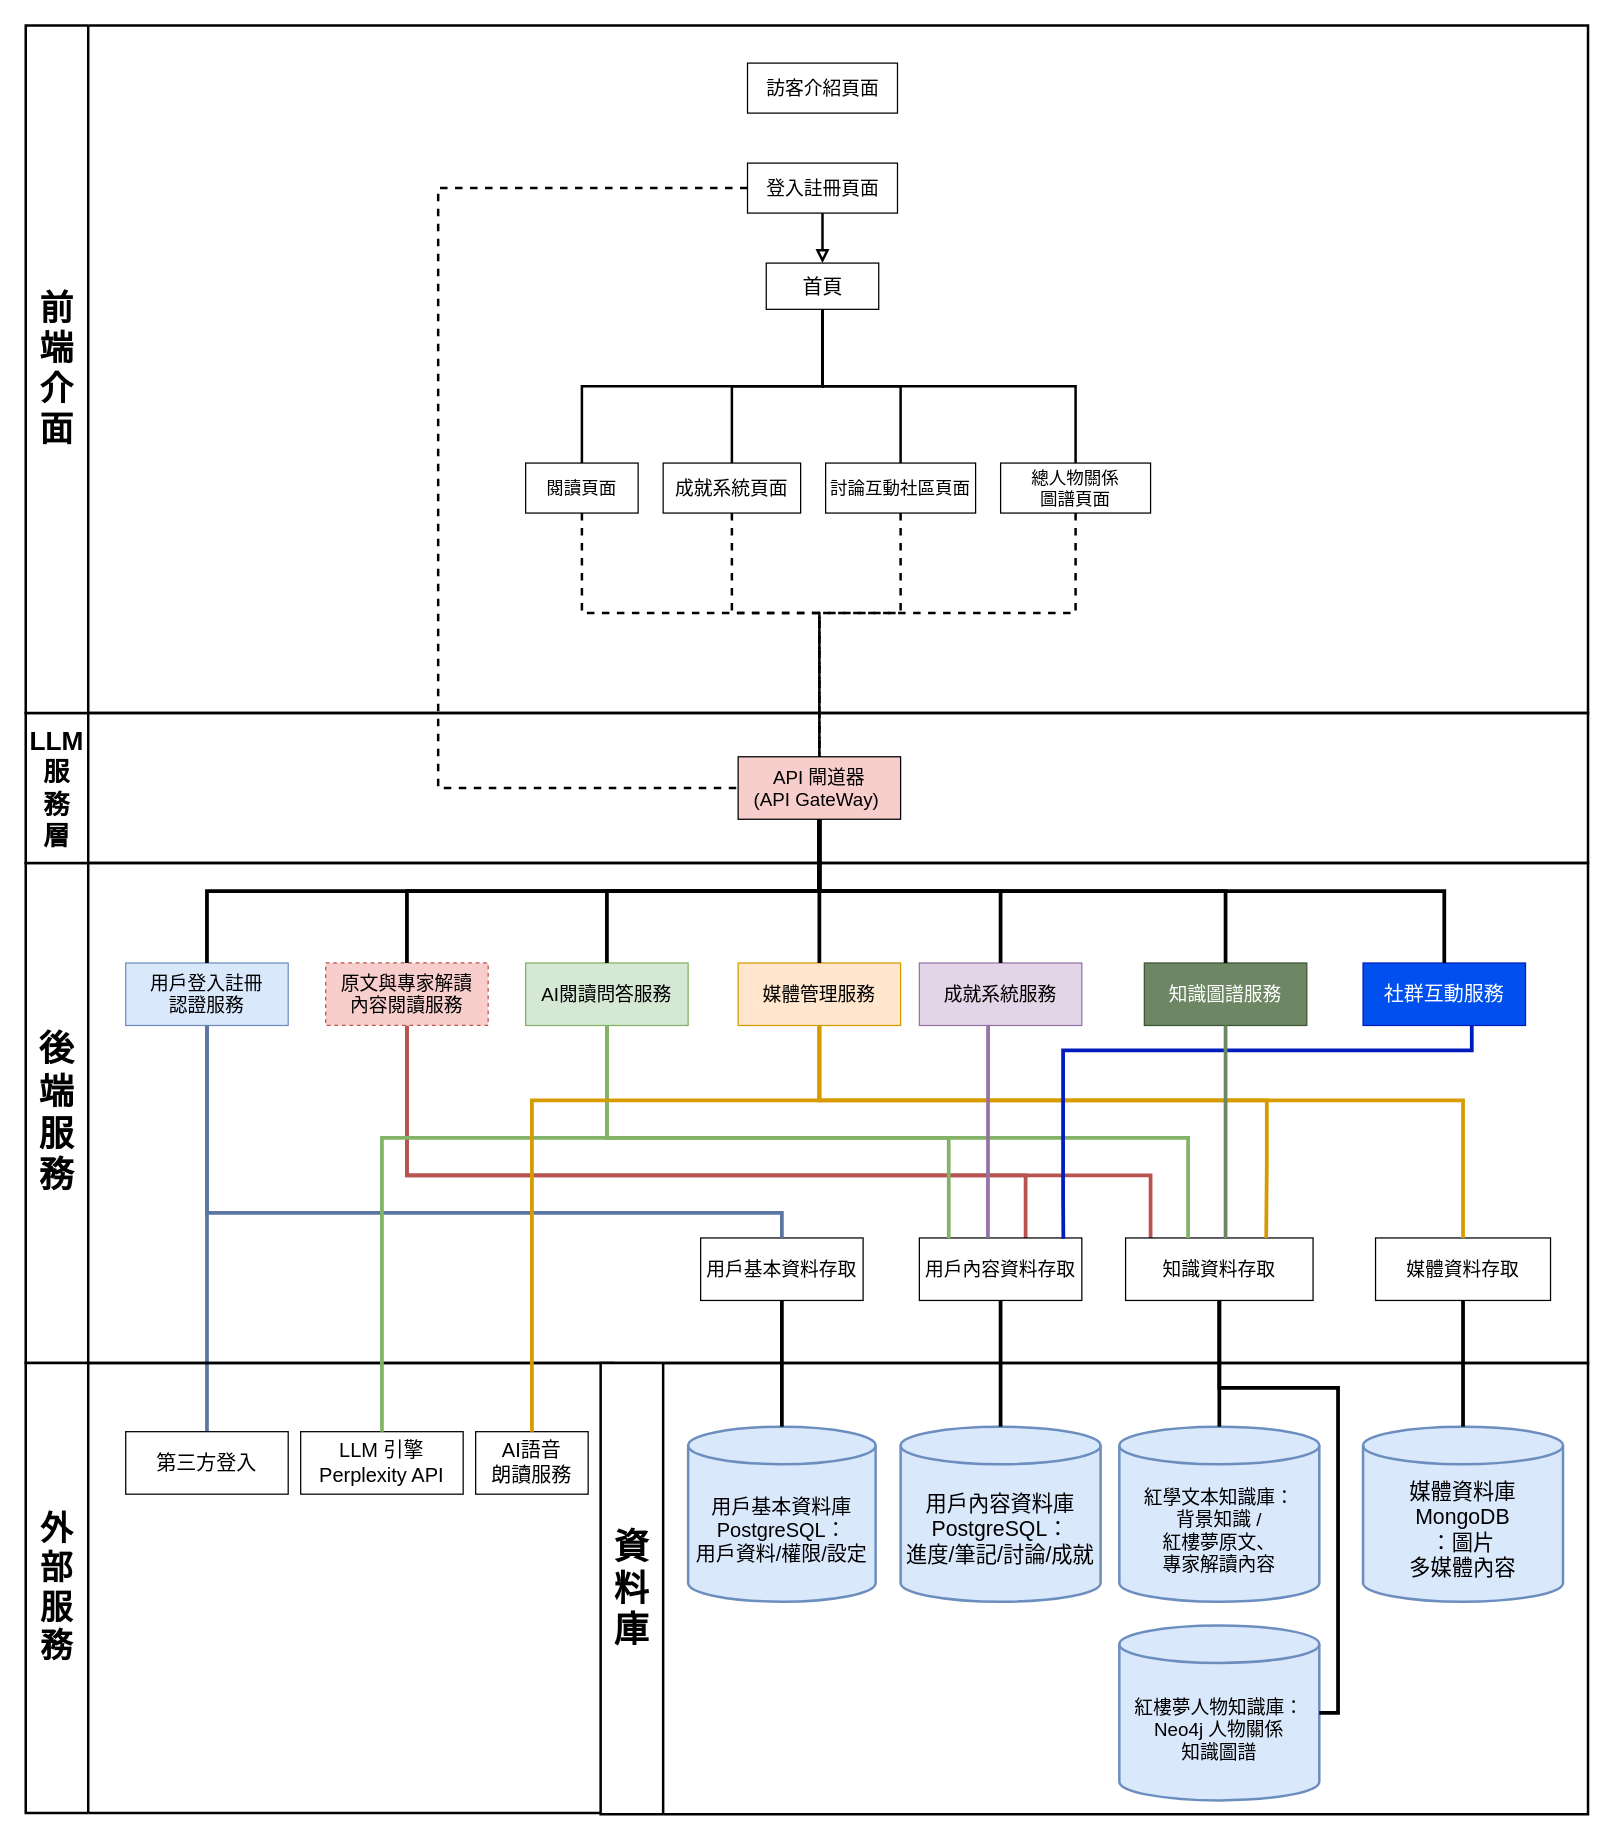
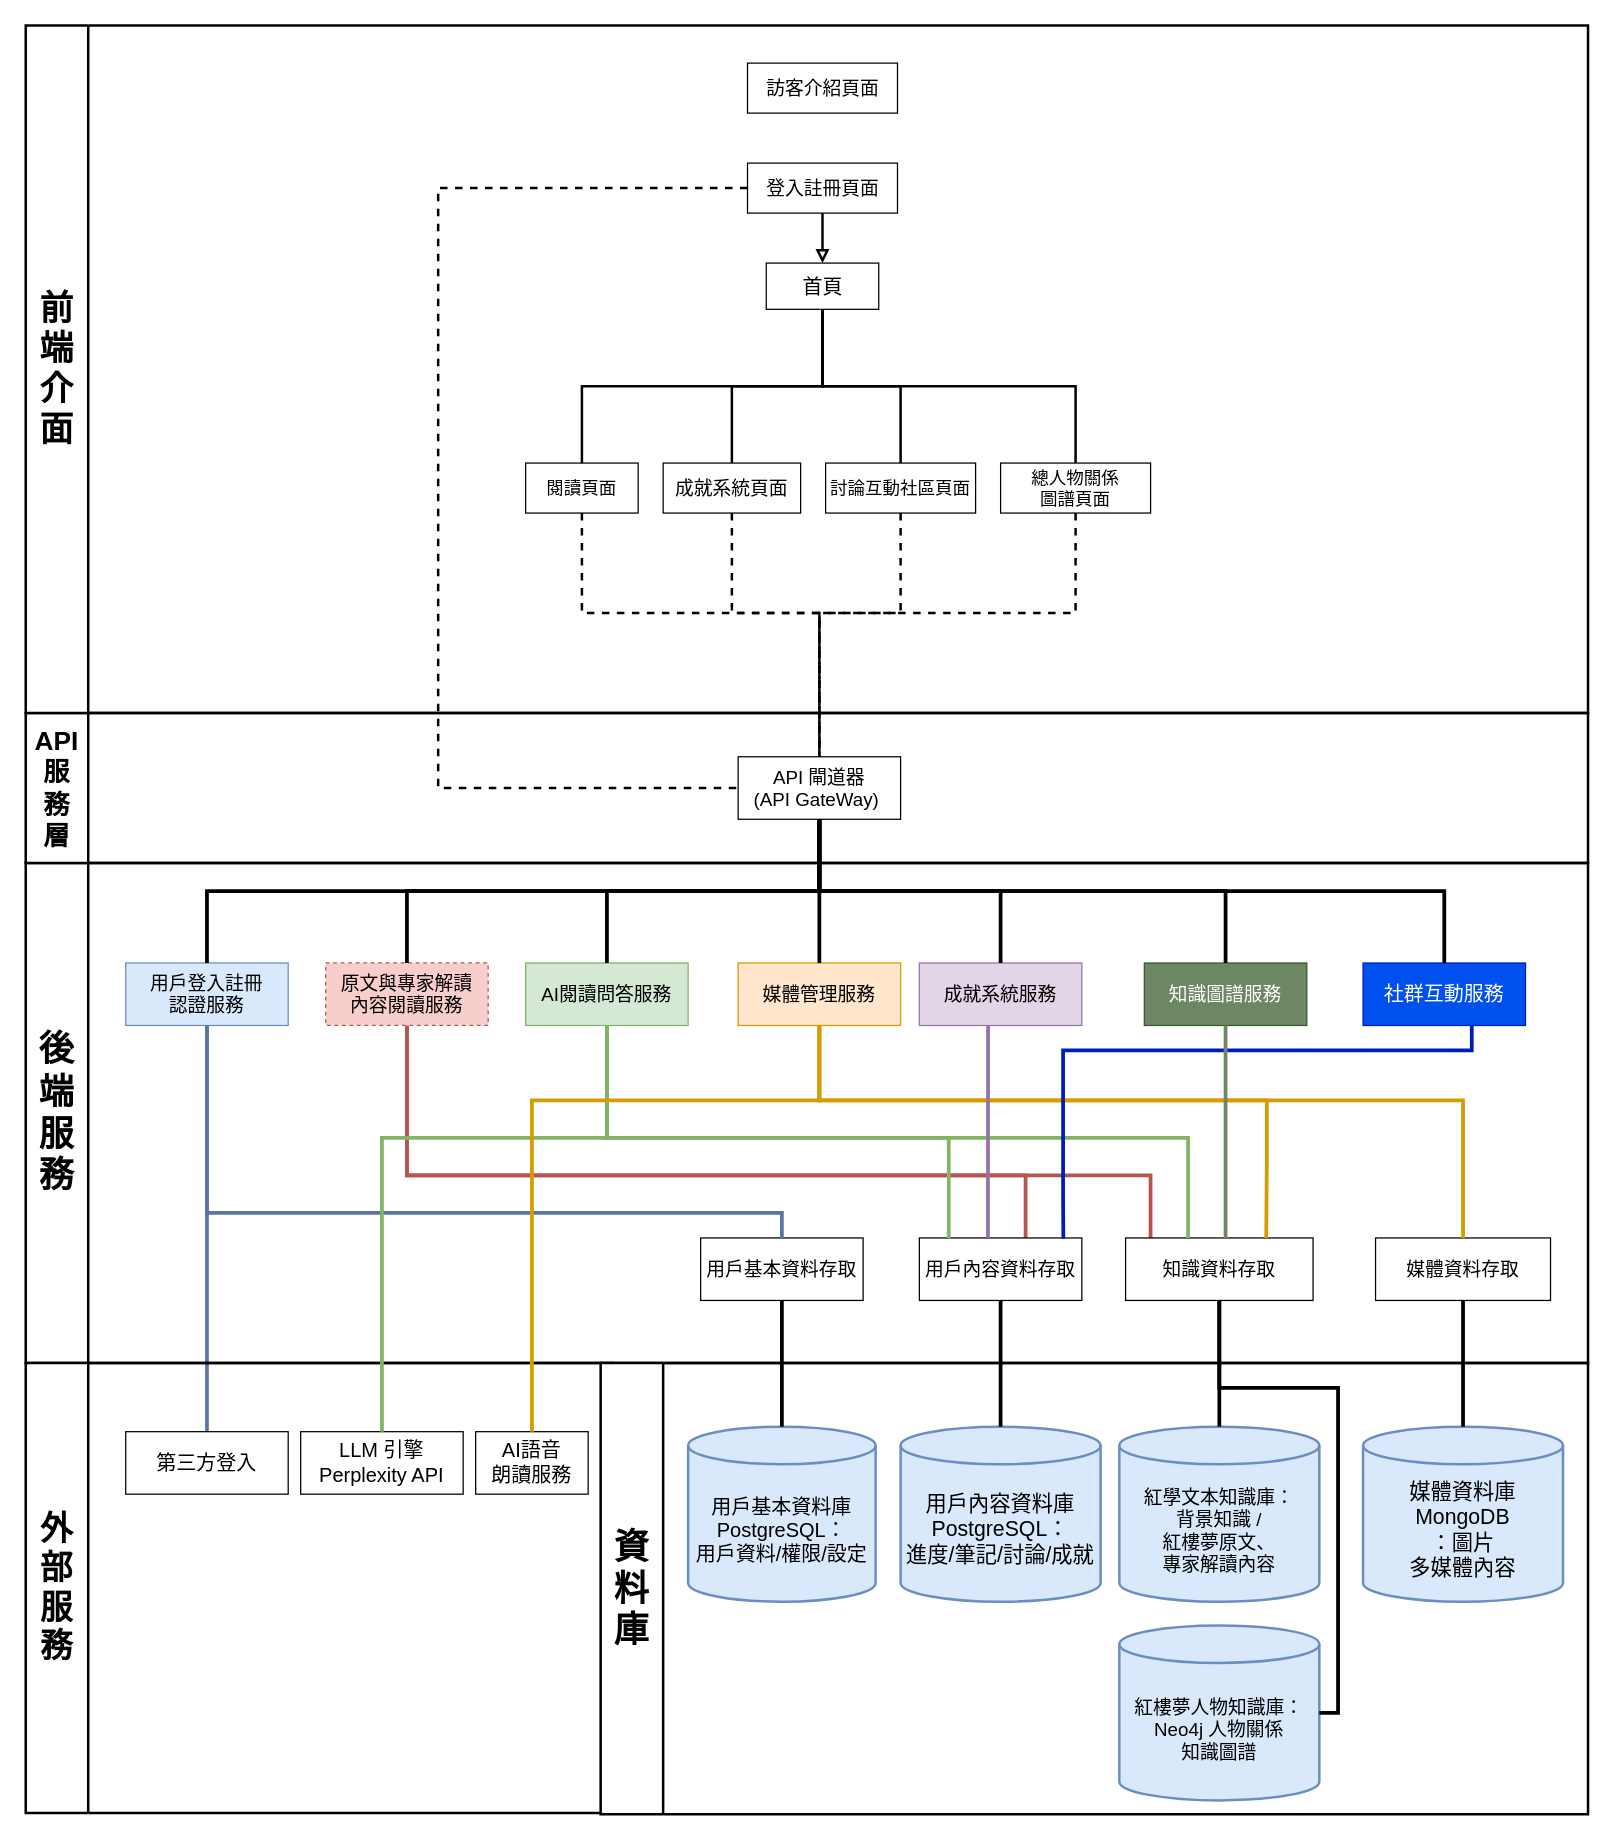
(57, 788) -> (57, 788)
(819, 788) -> (819, 788)
